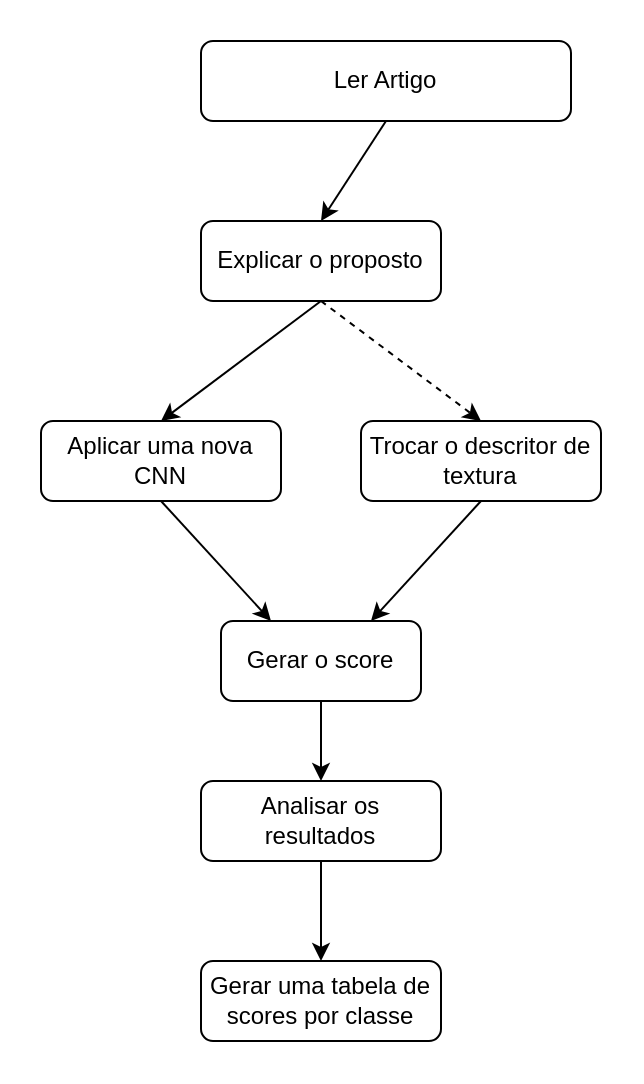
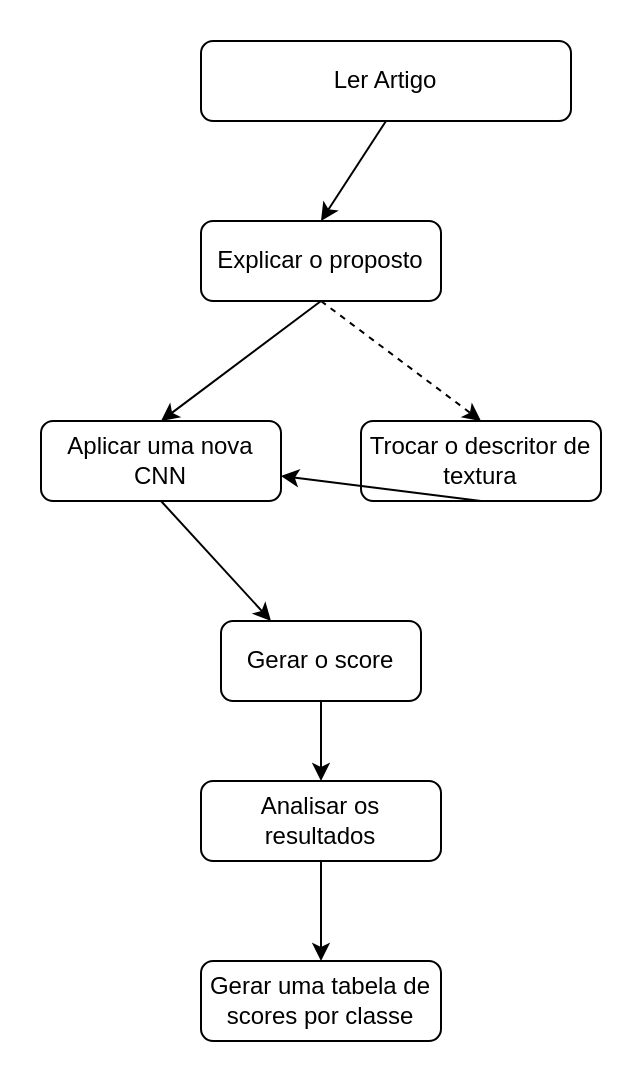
(430, 556) -> (387, 489)
